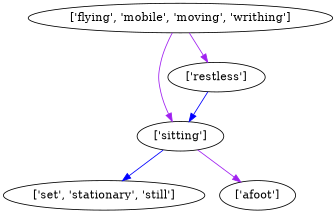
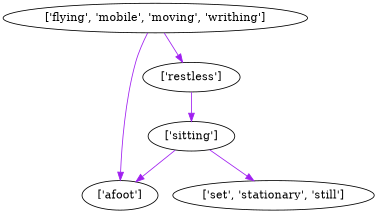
(159, 73) -> (127, 101)
(201, 103) -> (191, 103)
(146, 163) -> (228, 163)
